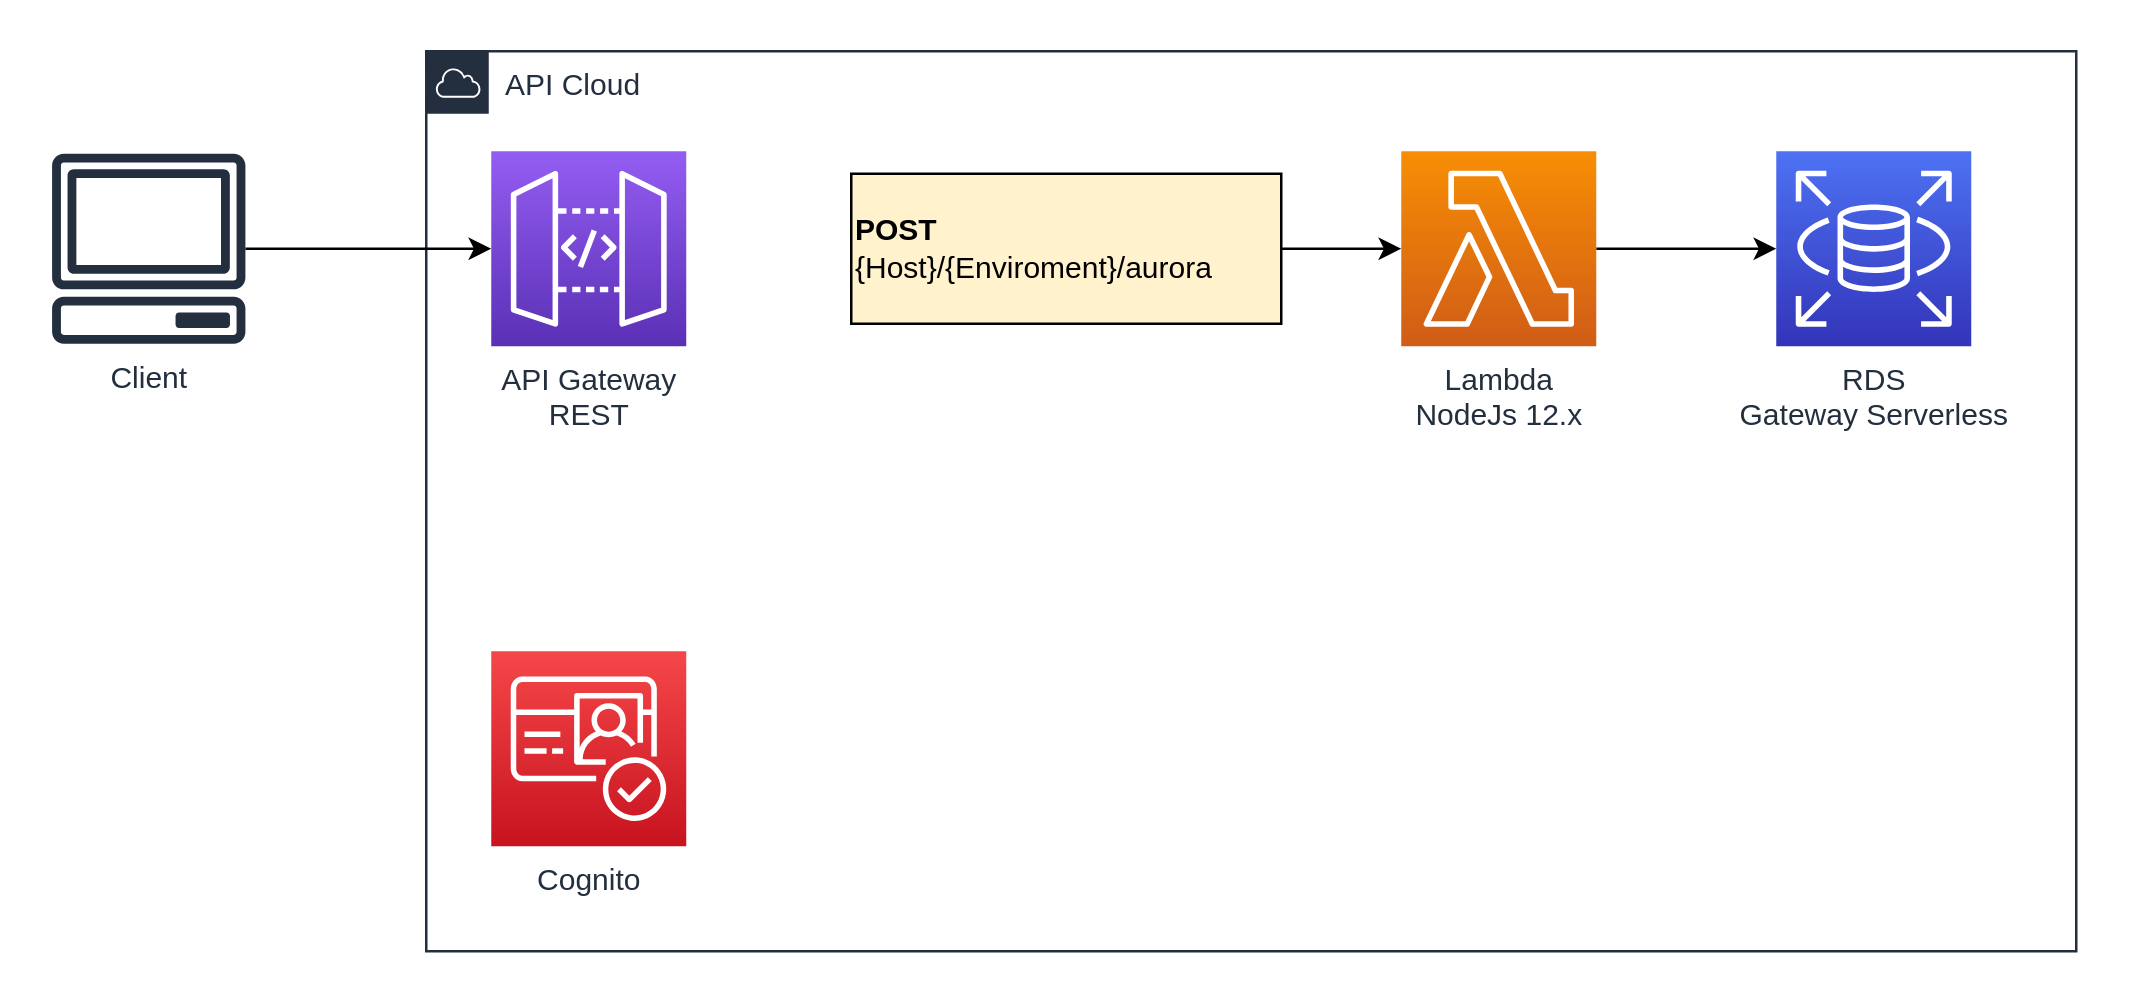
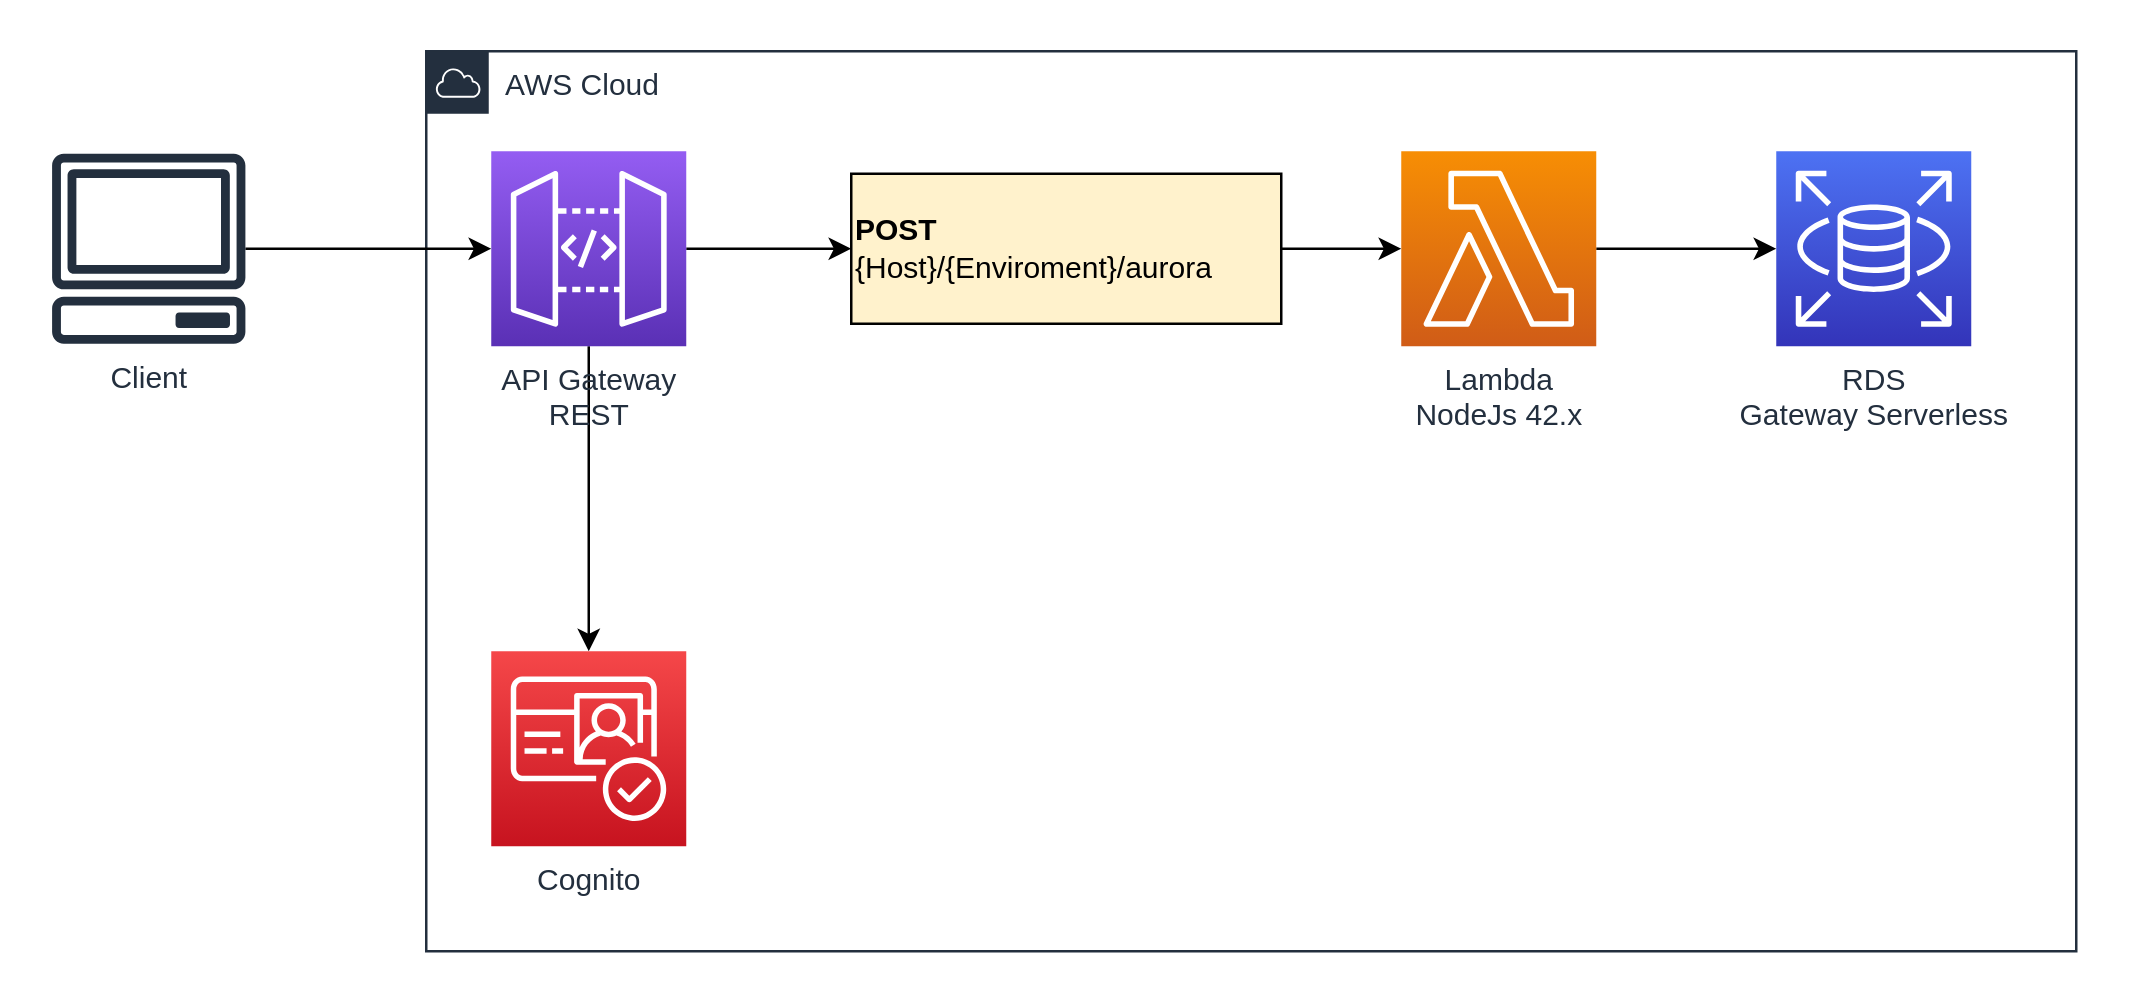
(574, 87) -> (574, 87)
none -> (760, 249)
(1500, 400) -> (1500, 400)
none -> (589, 490)
